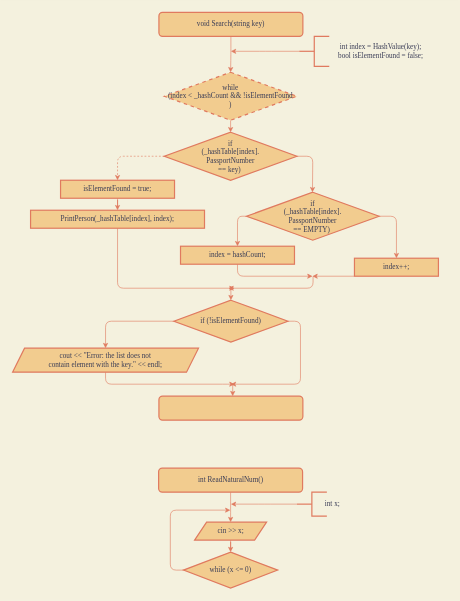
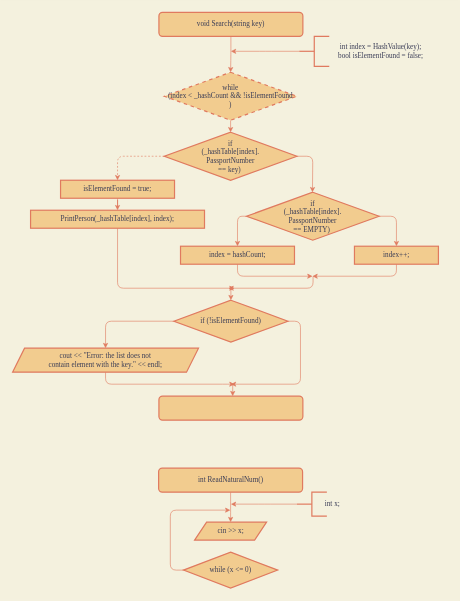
(396, 267) -> (396, 255)
(230, 546) -> none
